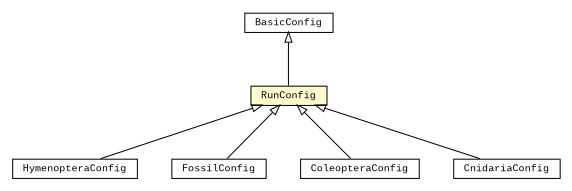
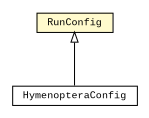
(288, 22) -> none
(218, 168) -> none
(359, 168) -> none
(506, 168) -> none
